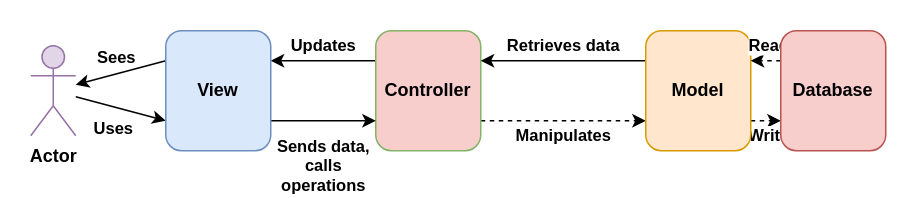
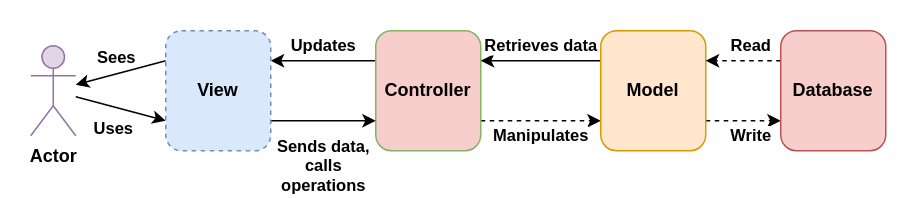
(218, 91) -> (218, 91)
(698, 91) -> (653, 91)
